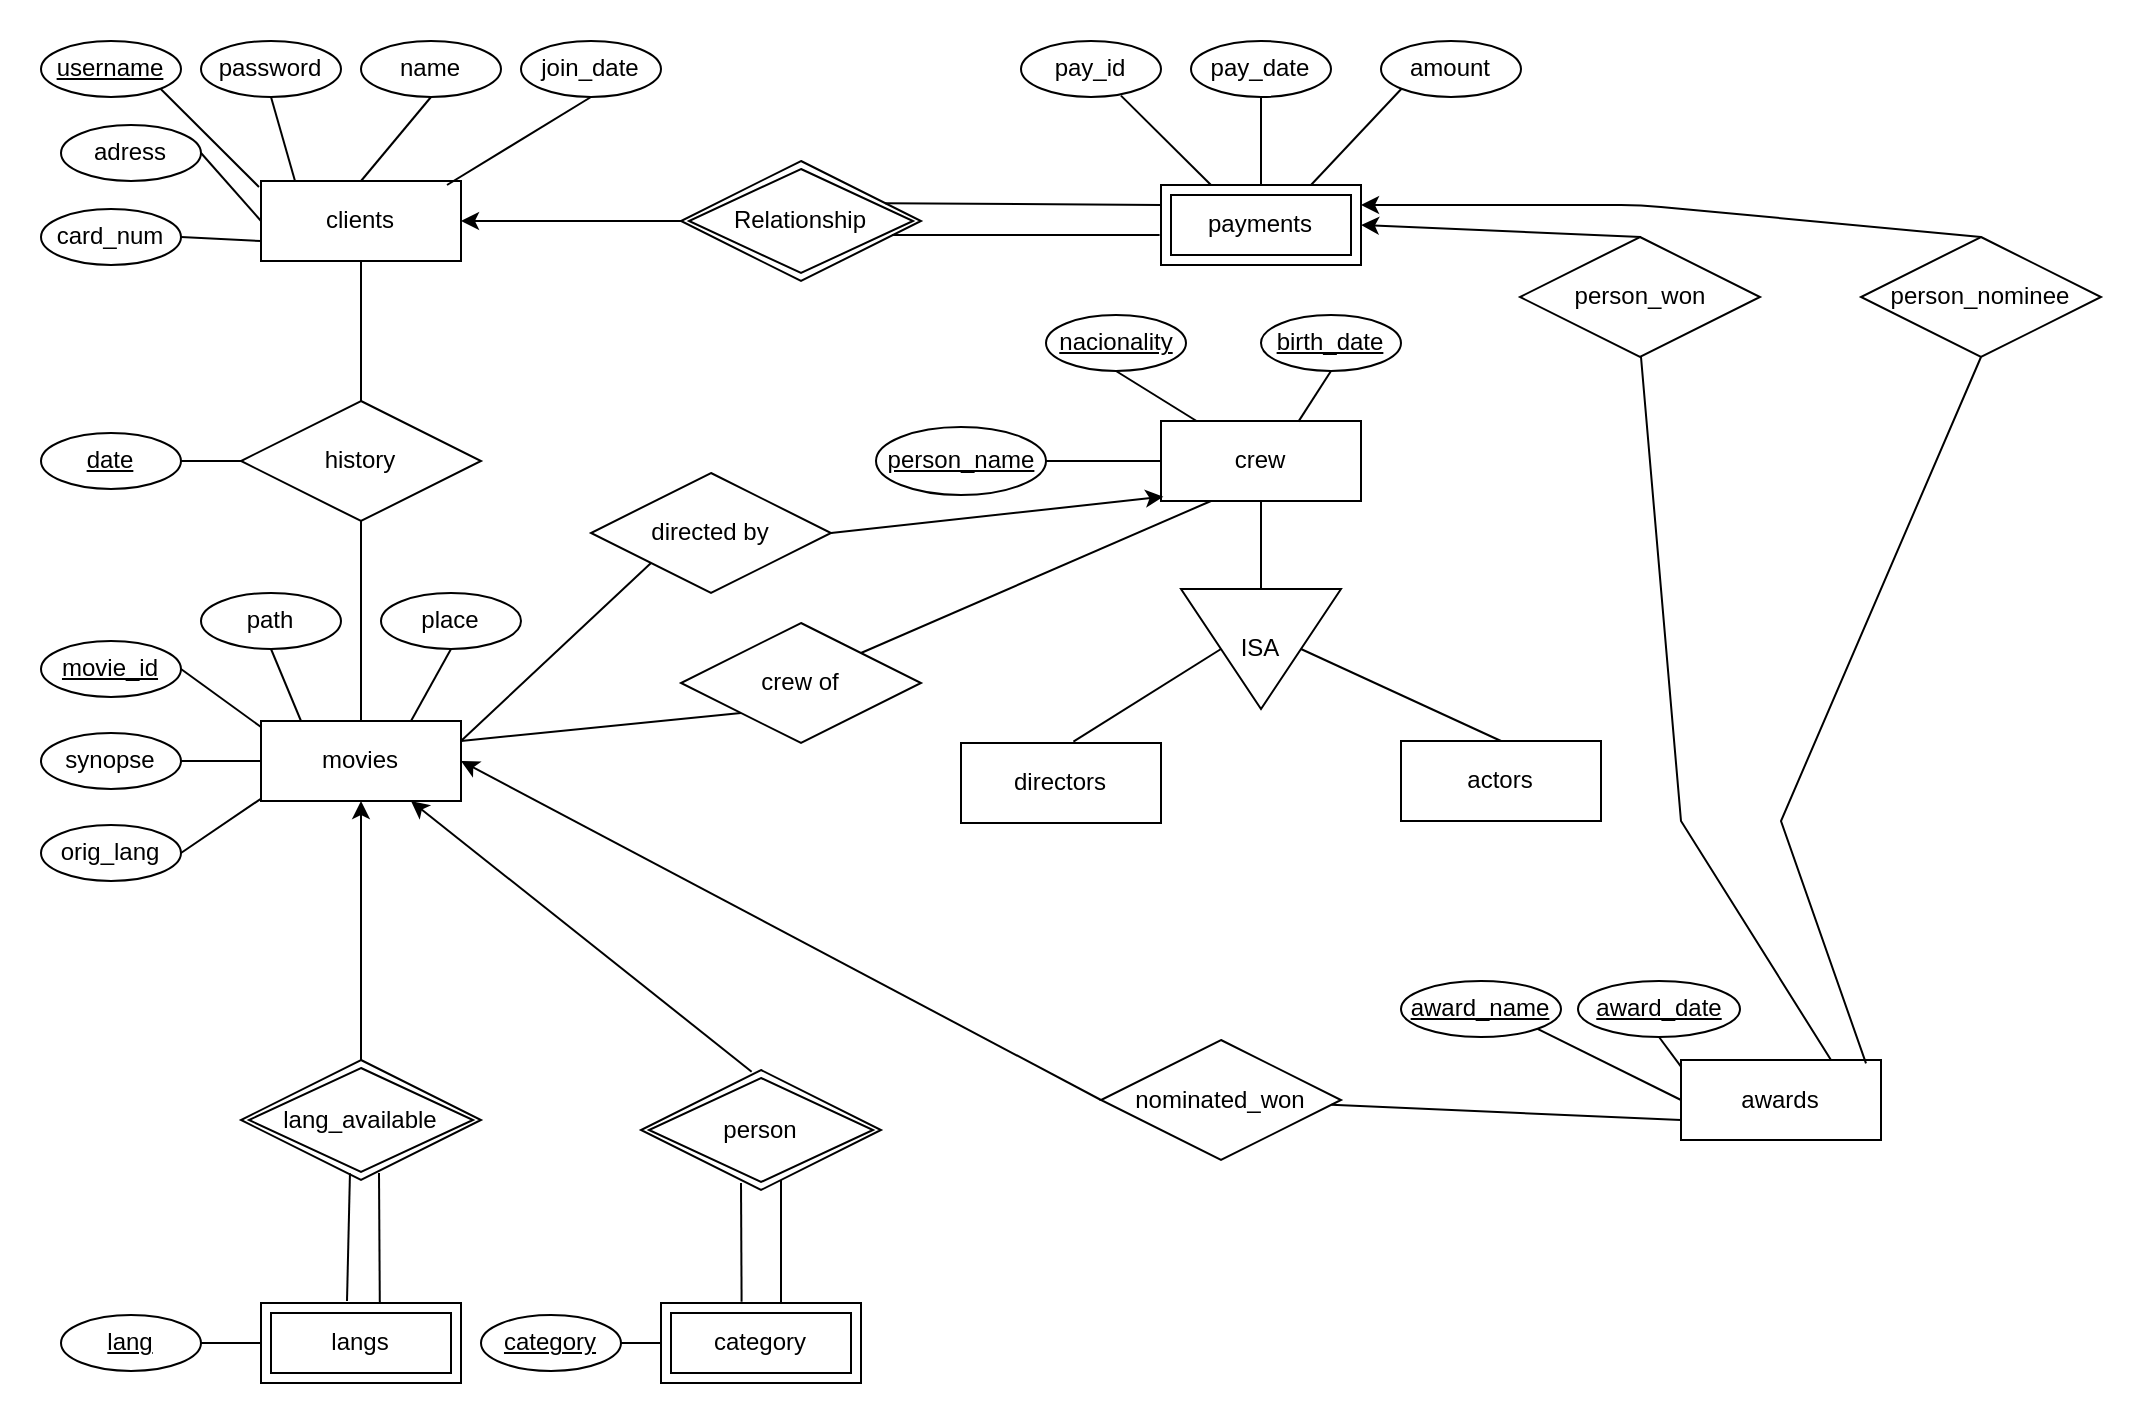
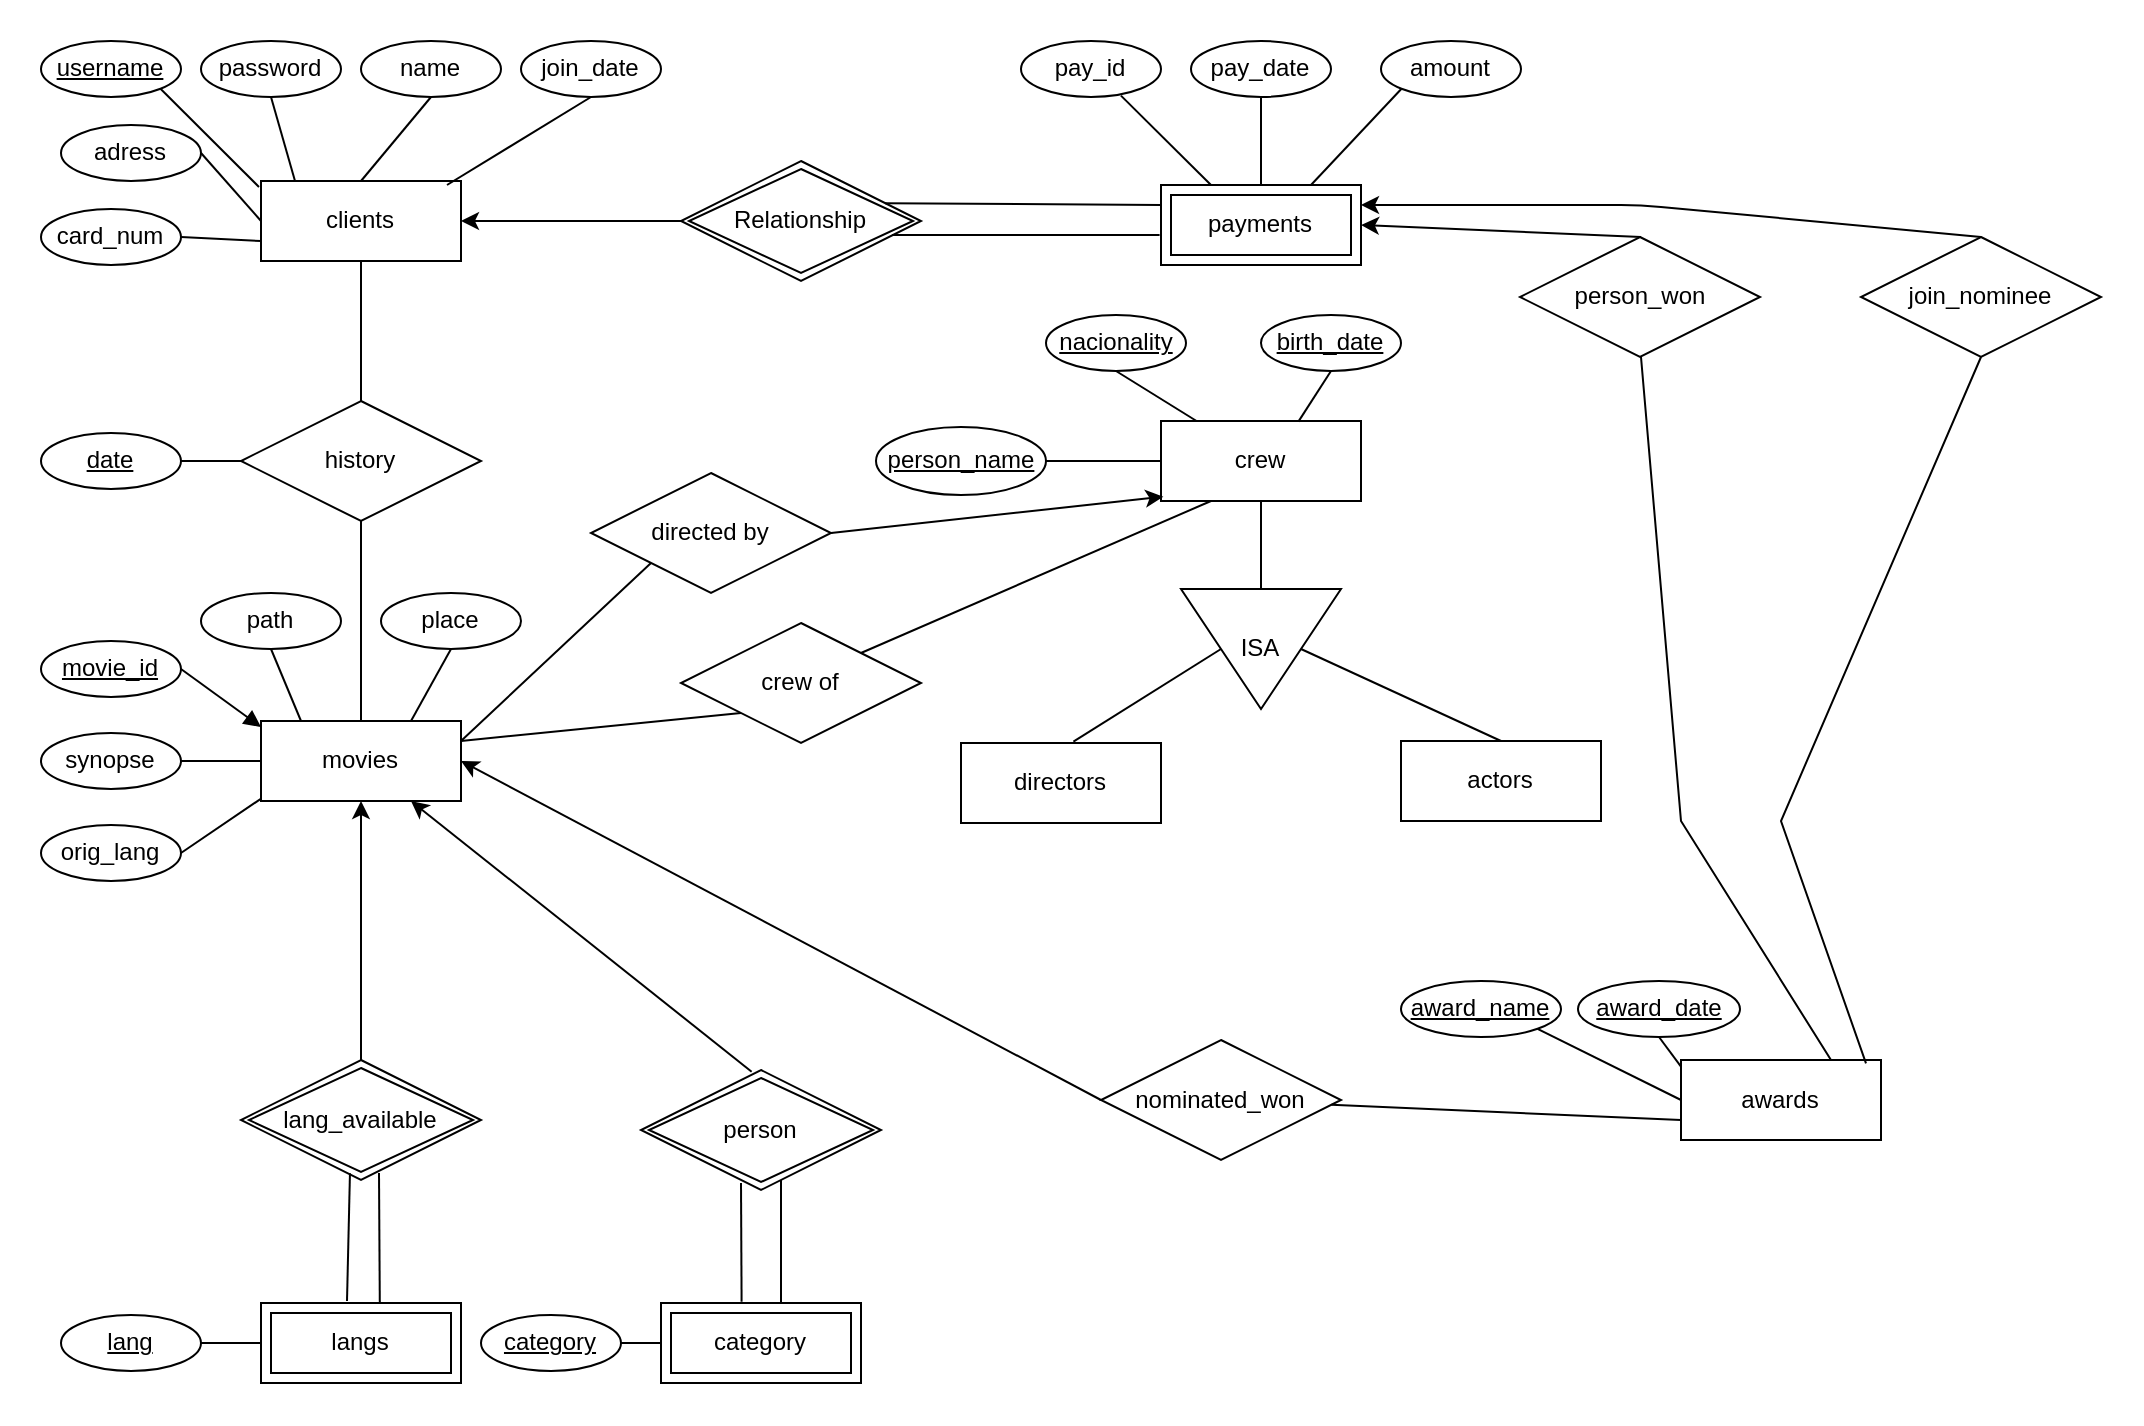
(1981, 297) -> (1981, 297)
(252, 720) -> (246, 716)
